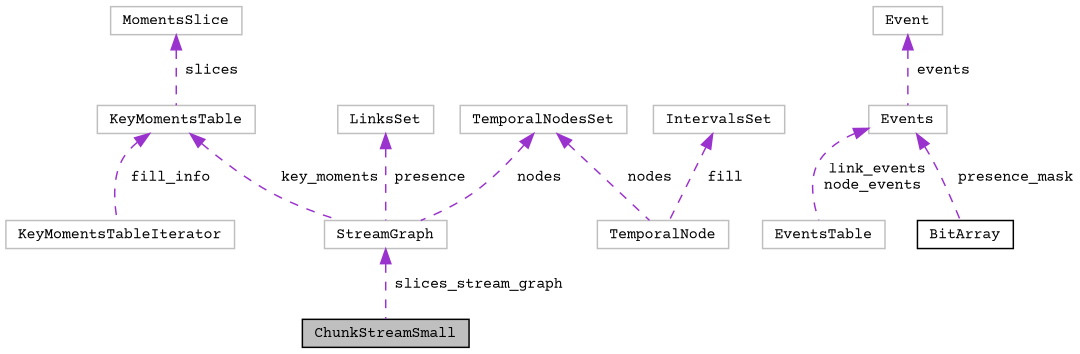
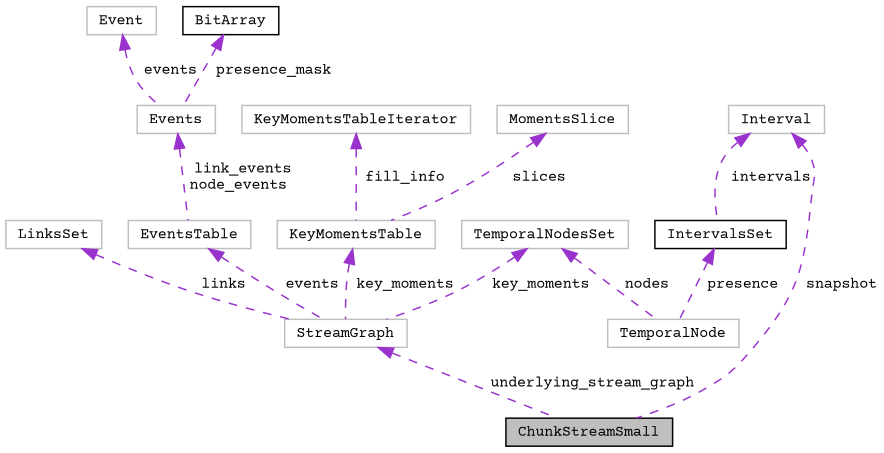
(719, 119) -> (721, 235)
none -> (777, 119)
(426, 177) -> (220, 284)
(535, 177) -> (537, 284)
(721, 177) -> (739, 284)
(116, 178) -> (356, 184)
(944, 183) -> (200, 77)
(475, 284) -> (589, 383)
none -> (272, 289)
